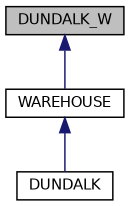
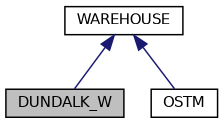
(65, 70) -> (90, 68)
(65, 186) -> (184, 103)
